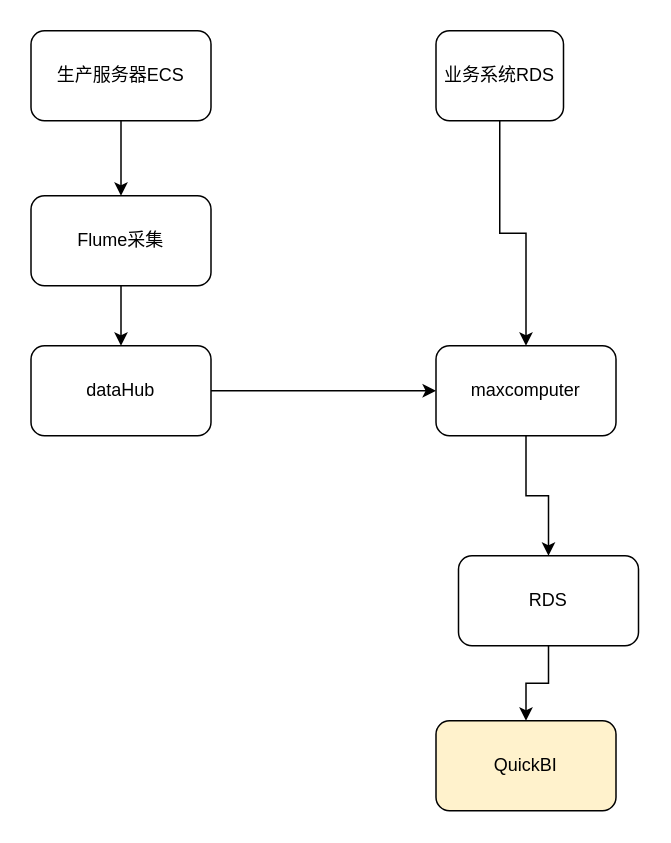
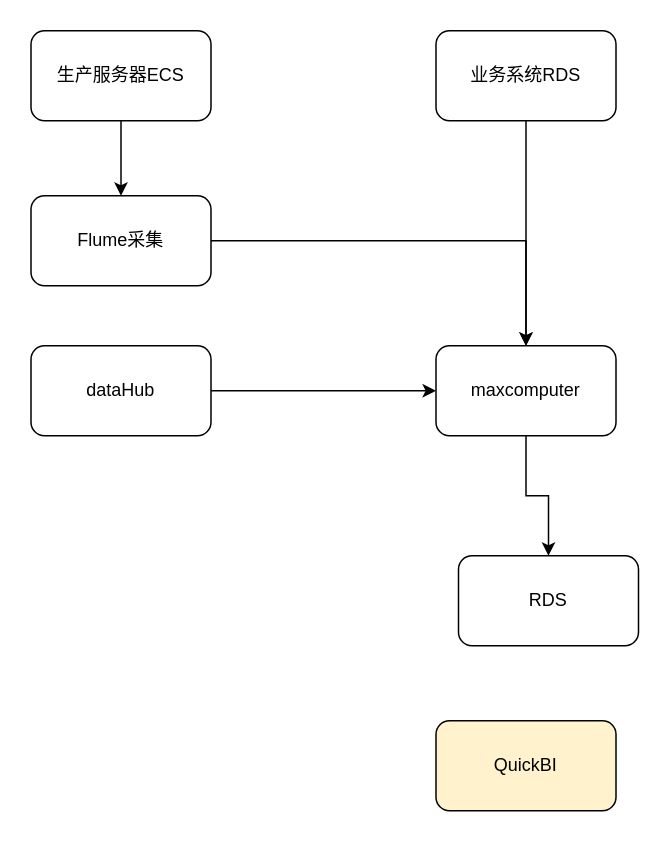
(500, 76) -> (526, 76)
(121, 311) -> (367, 241)
(542, 683) -> none
